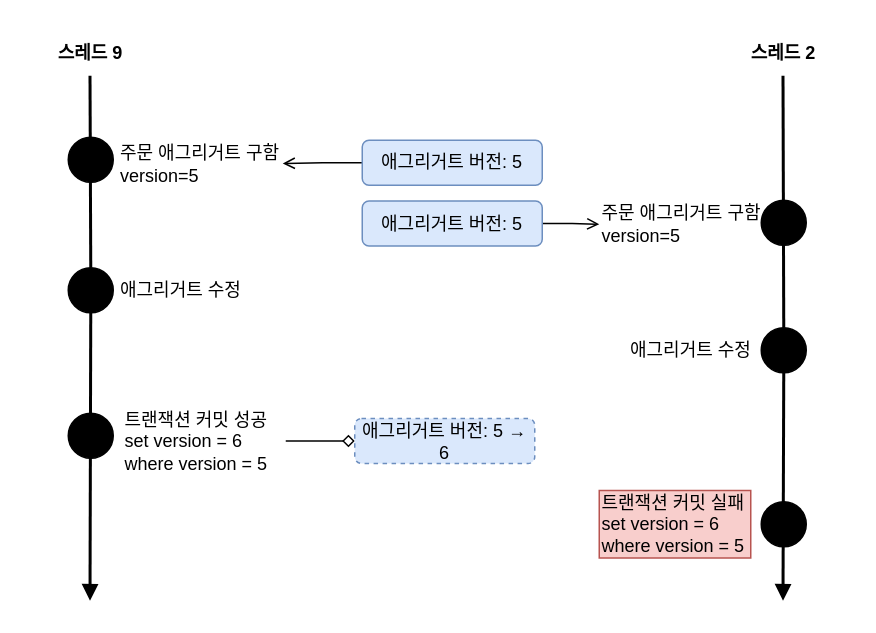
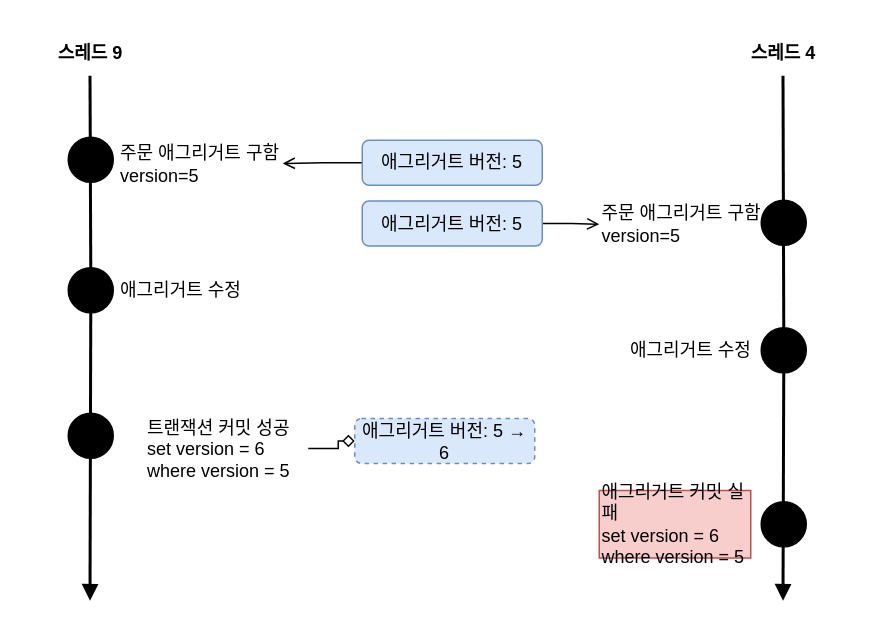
(784, 53) -> (784, 53)
(204, 441) -> (227, 449)
(677, 524) -> (677, 524)
